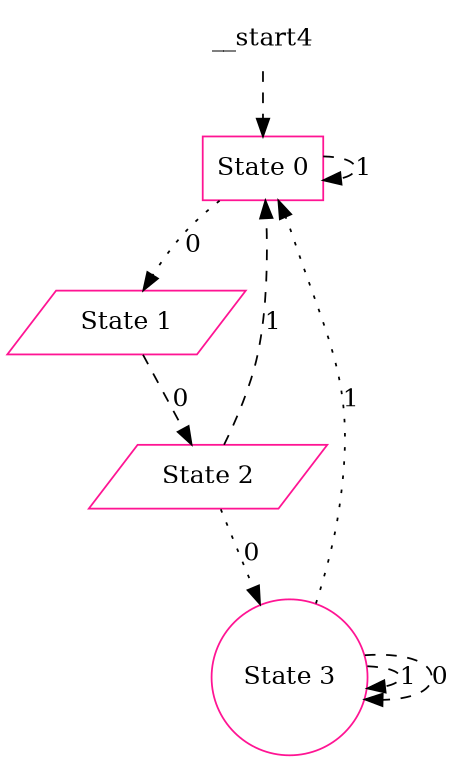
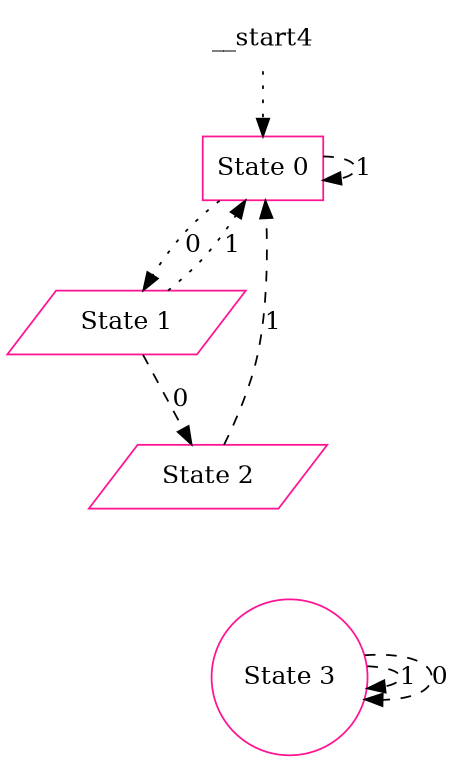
(263, 95) -> (263, 95)
(343, 407) -> (205, 256)
(237, 548) -> none
